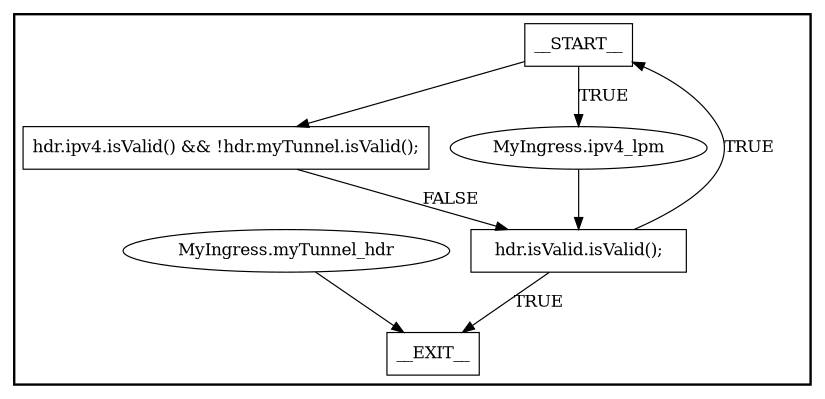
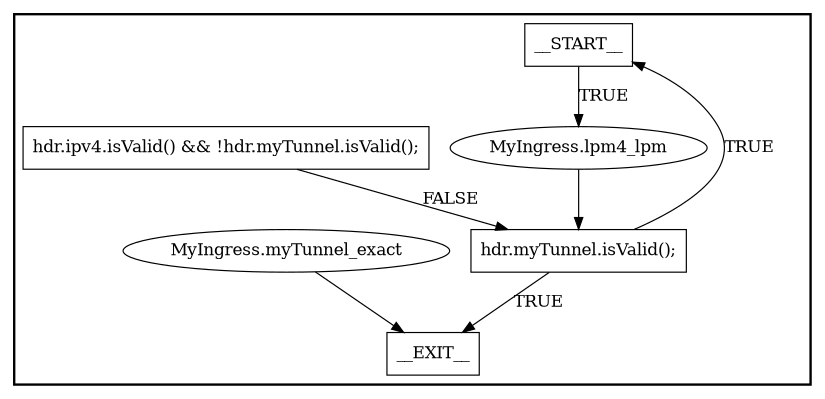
(417, 92) -> none
(579, 148) -> (579, 148)
(286, 251) -> (286, 251)
(579, 251) -> (579, 251)
